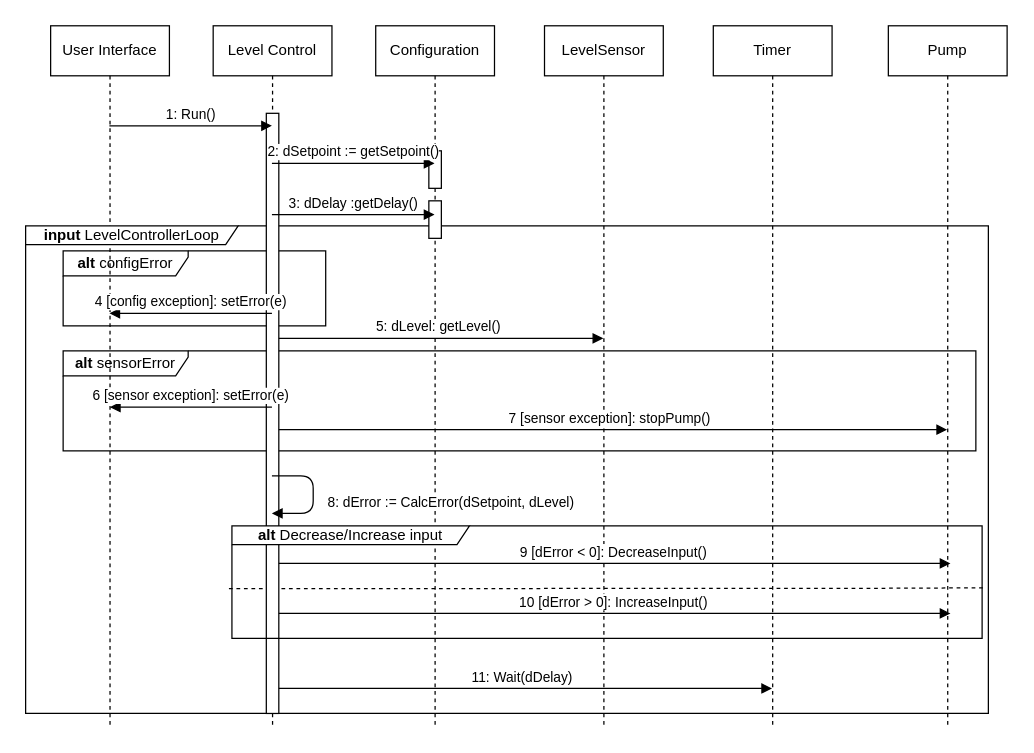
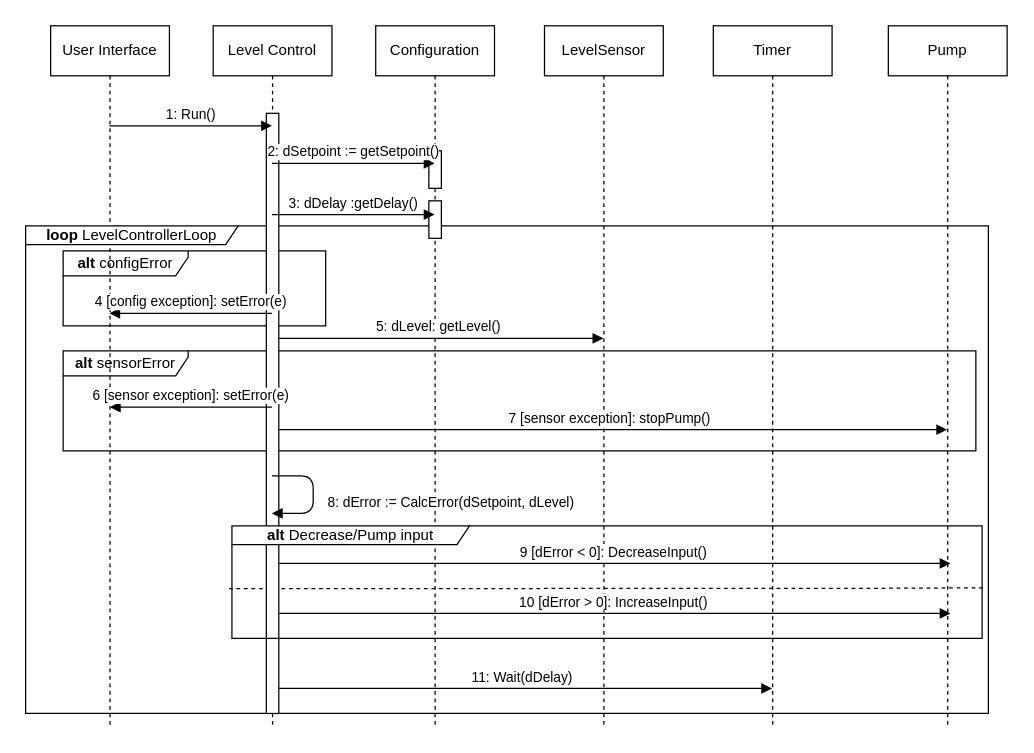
(132, 236) -> (132, 236)
(351, 536) -> (351, 536)
